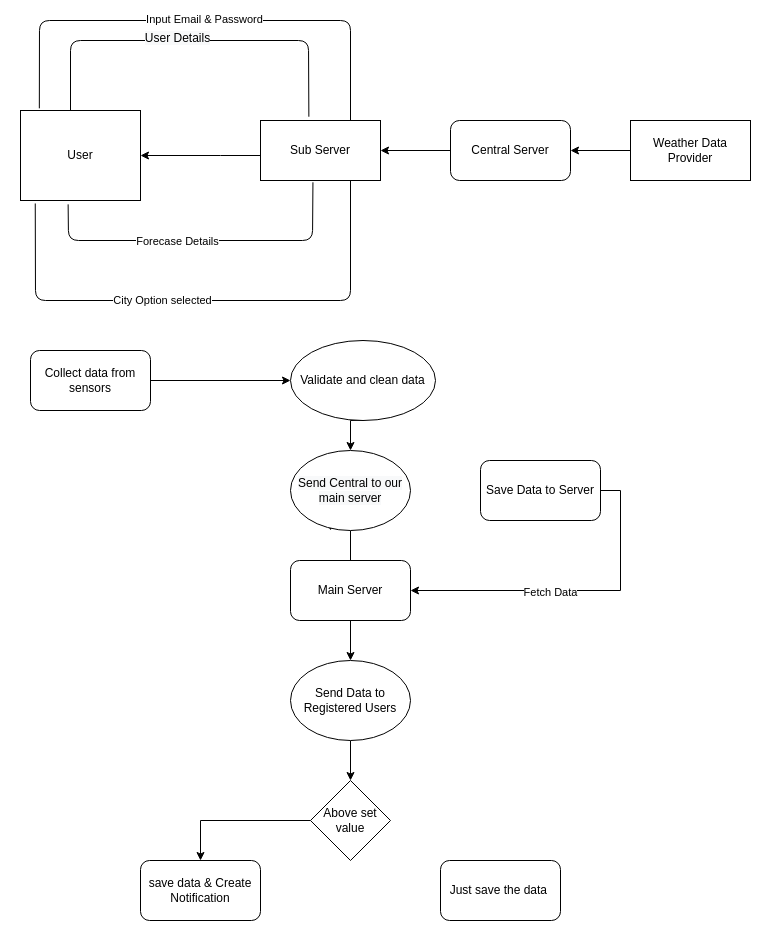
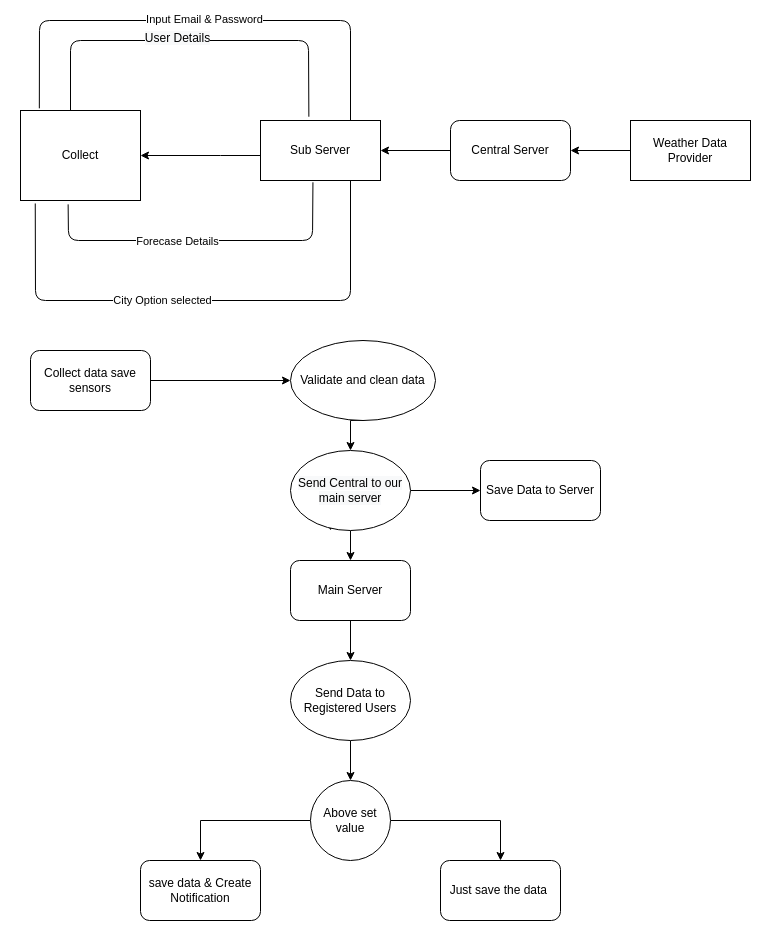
(81, 156) -> (81, 156)
(91, 381) -> (91, 381)
none -> (442, 491)
(351, 555) -> (351, 552)
(579, 591) -> none
(351, 821) -> (351, 821)
none -> (462, 821)
